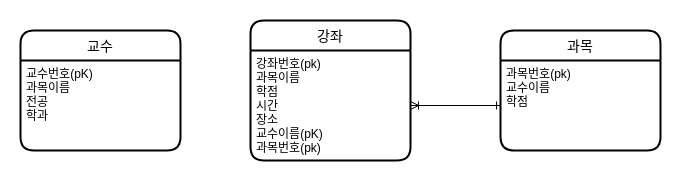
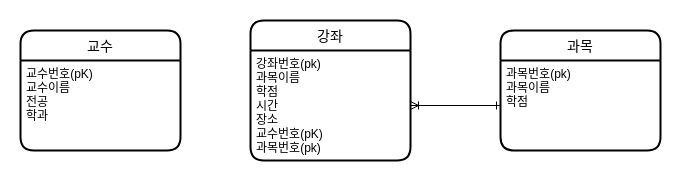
(293, 64) -> (293, 64)
(63, 74) -> (63, 74)
(543, 74) -> (543, 74)
